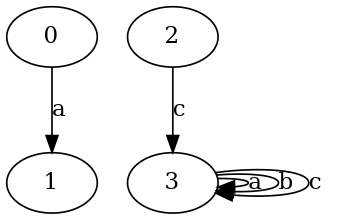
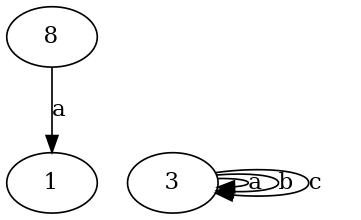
(52, 37) -> (52, 37)
(173, 37) -> none
